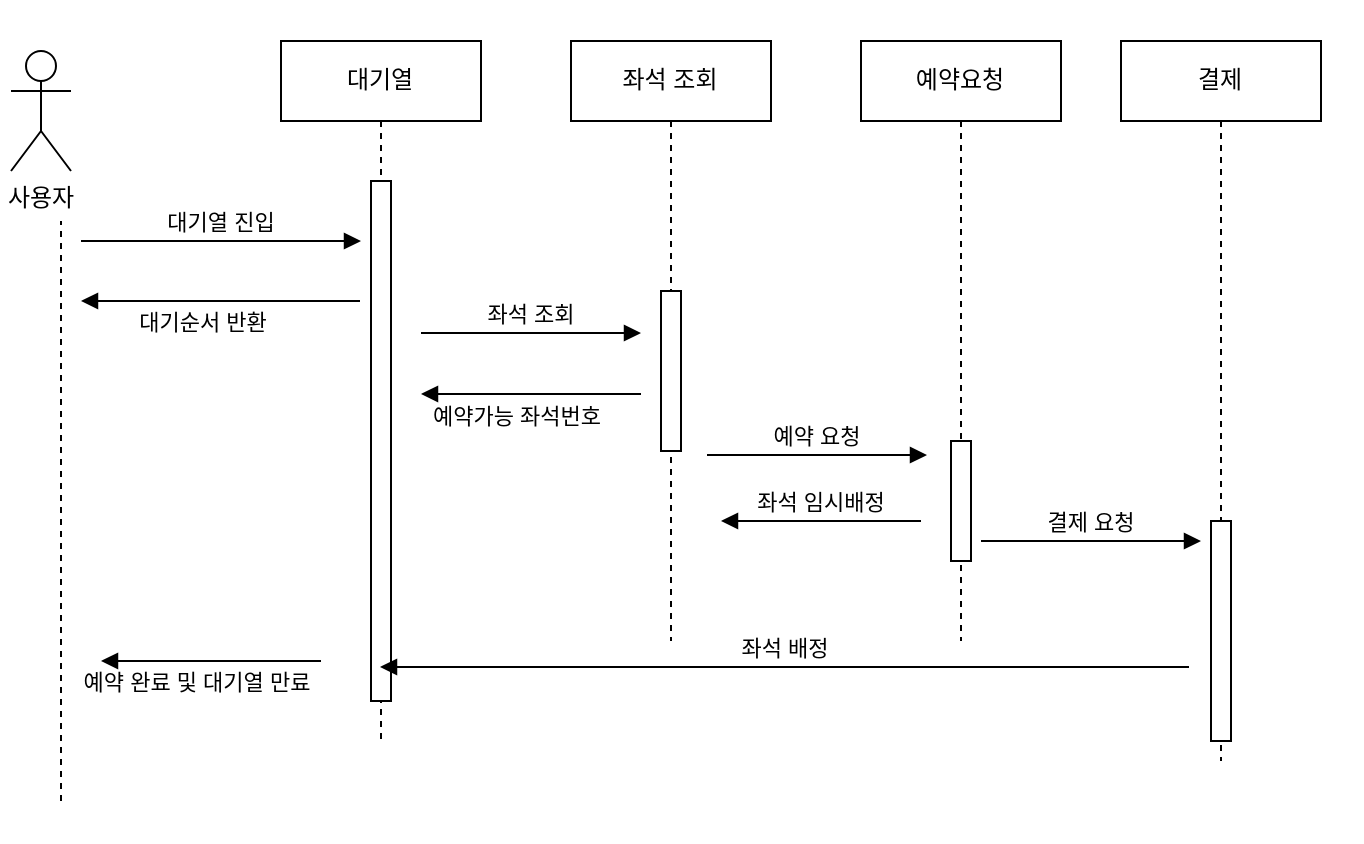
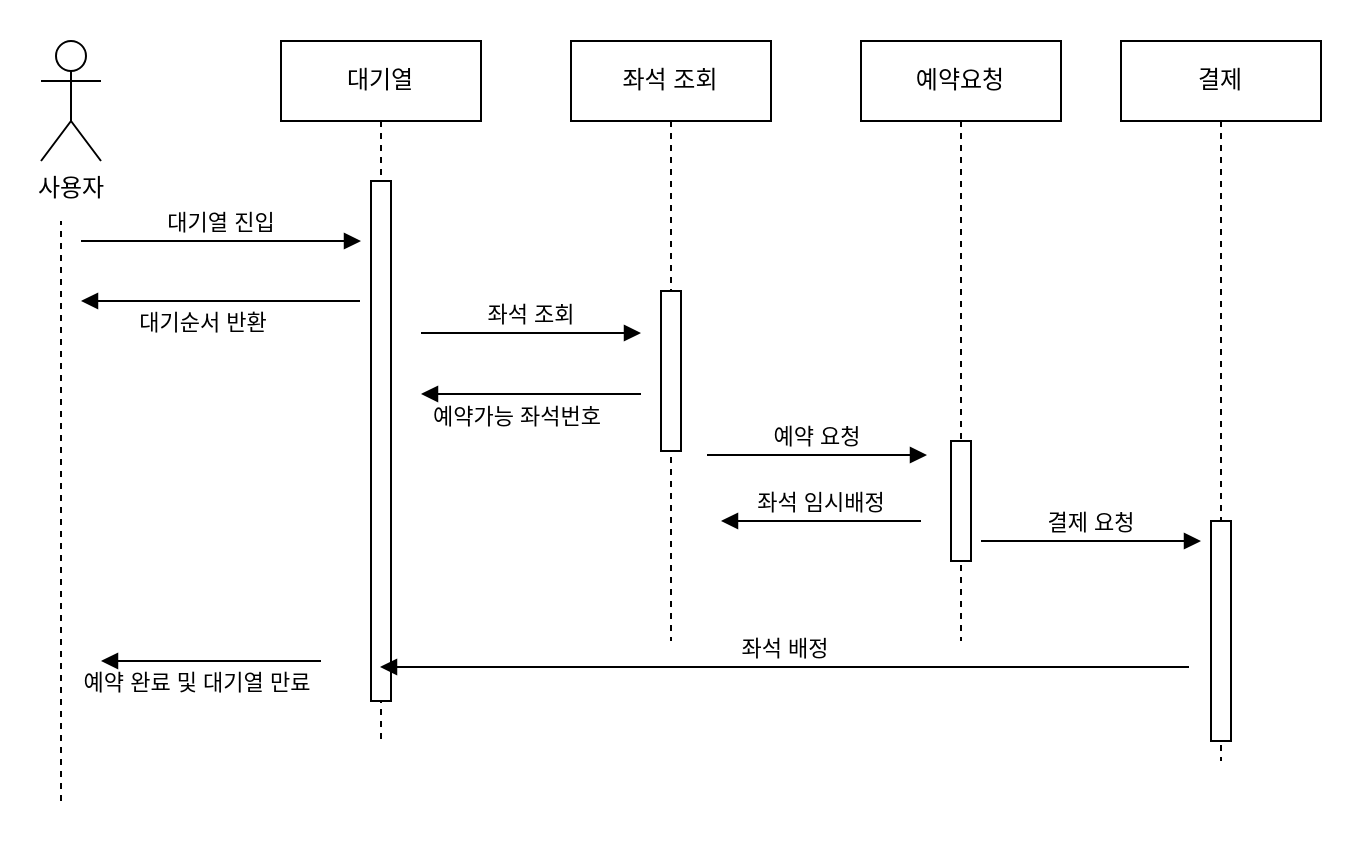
(41, 111) -> (71, 101)
